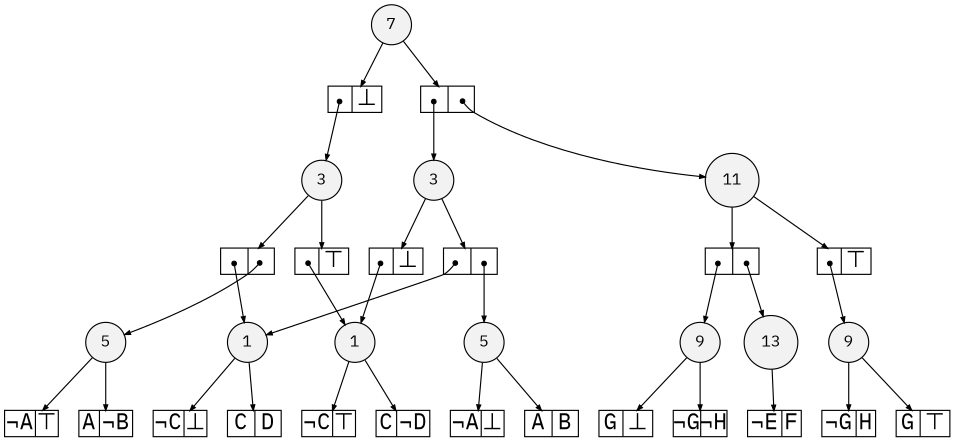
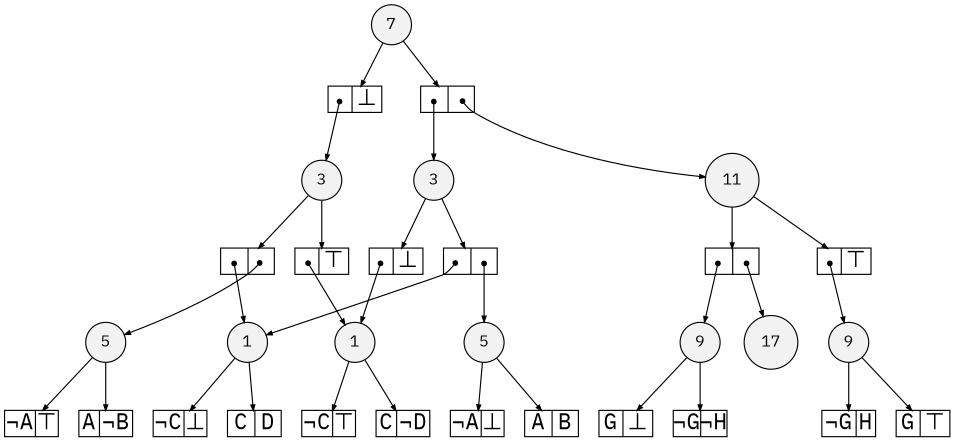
(771, 342) -> (771, 342)
(774, 424) -> none
